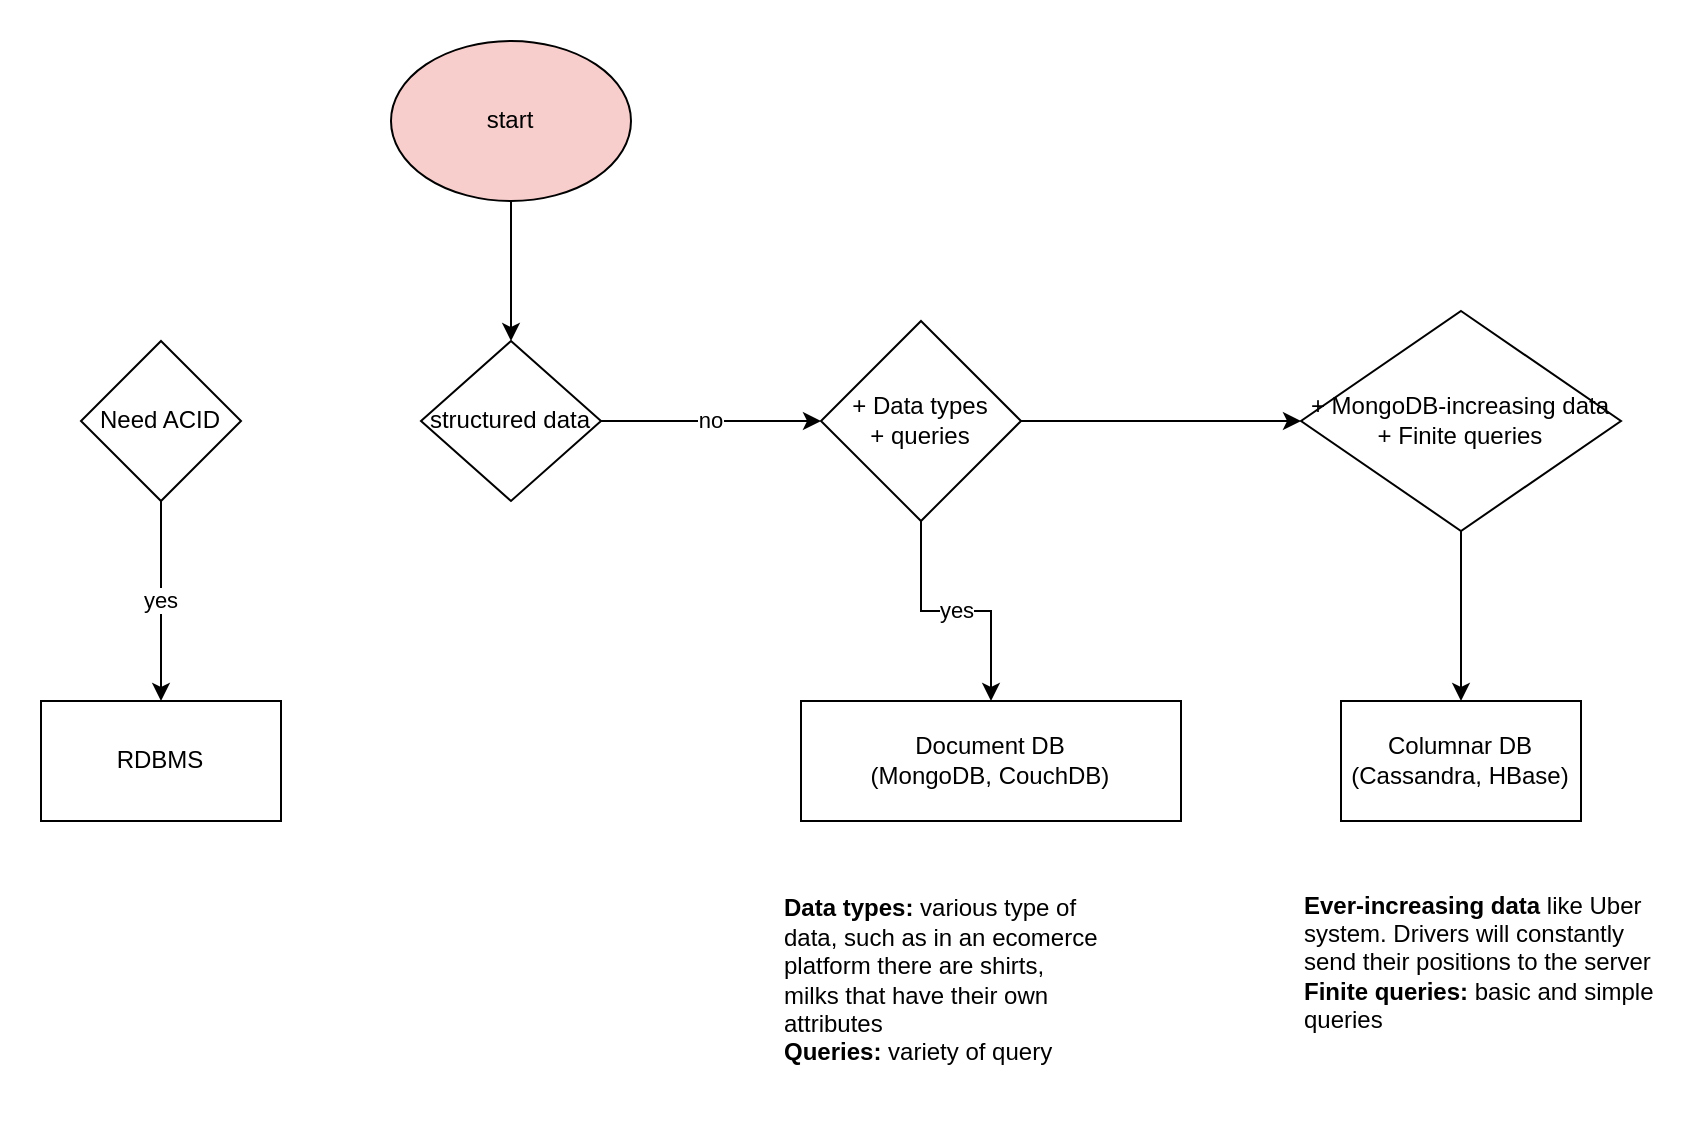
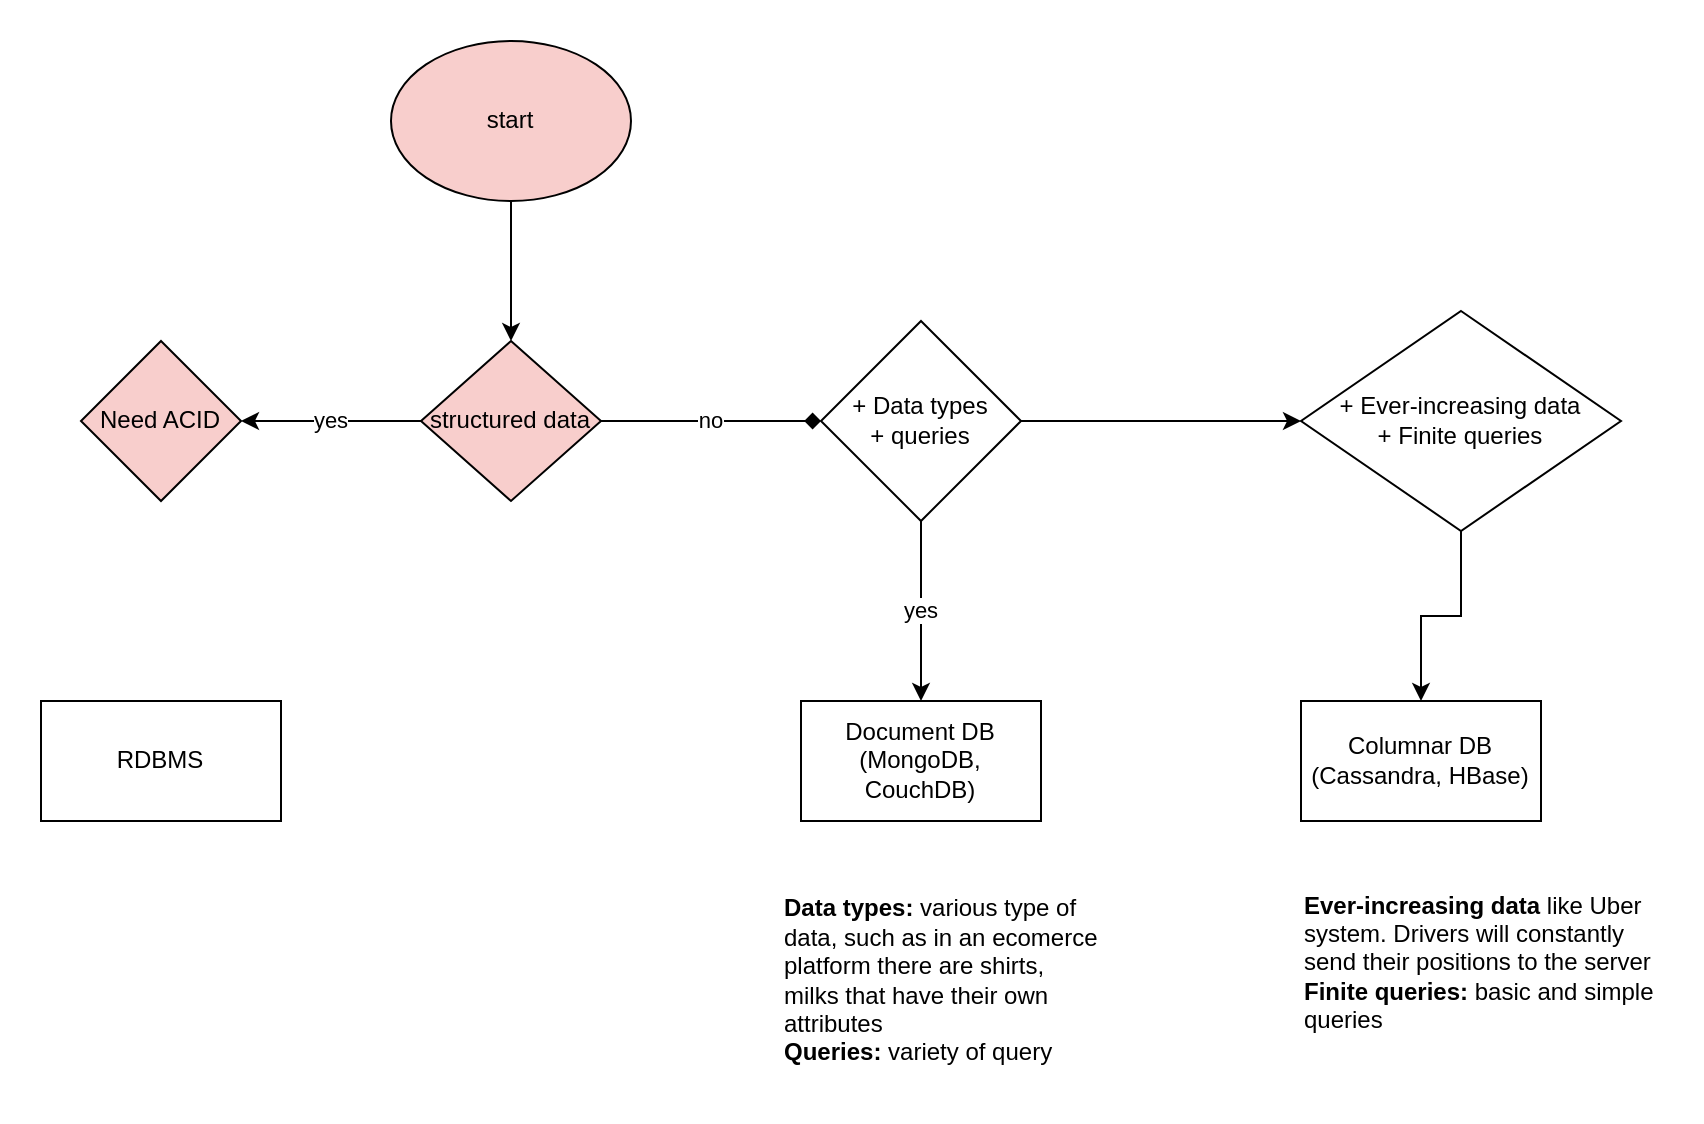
(161, 421) -> (161, 421)
none -> (338, 421)
(511, 421) -> (511, 421)
(805, 421) -> (804, 421)
(1461, 421) -> (1461, 421)
(161, 594) -> none
(991, 761) -> (921, 761)
(1461, 761) -> (1421, 761)
